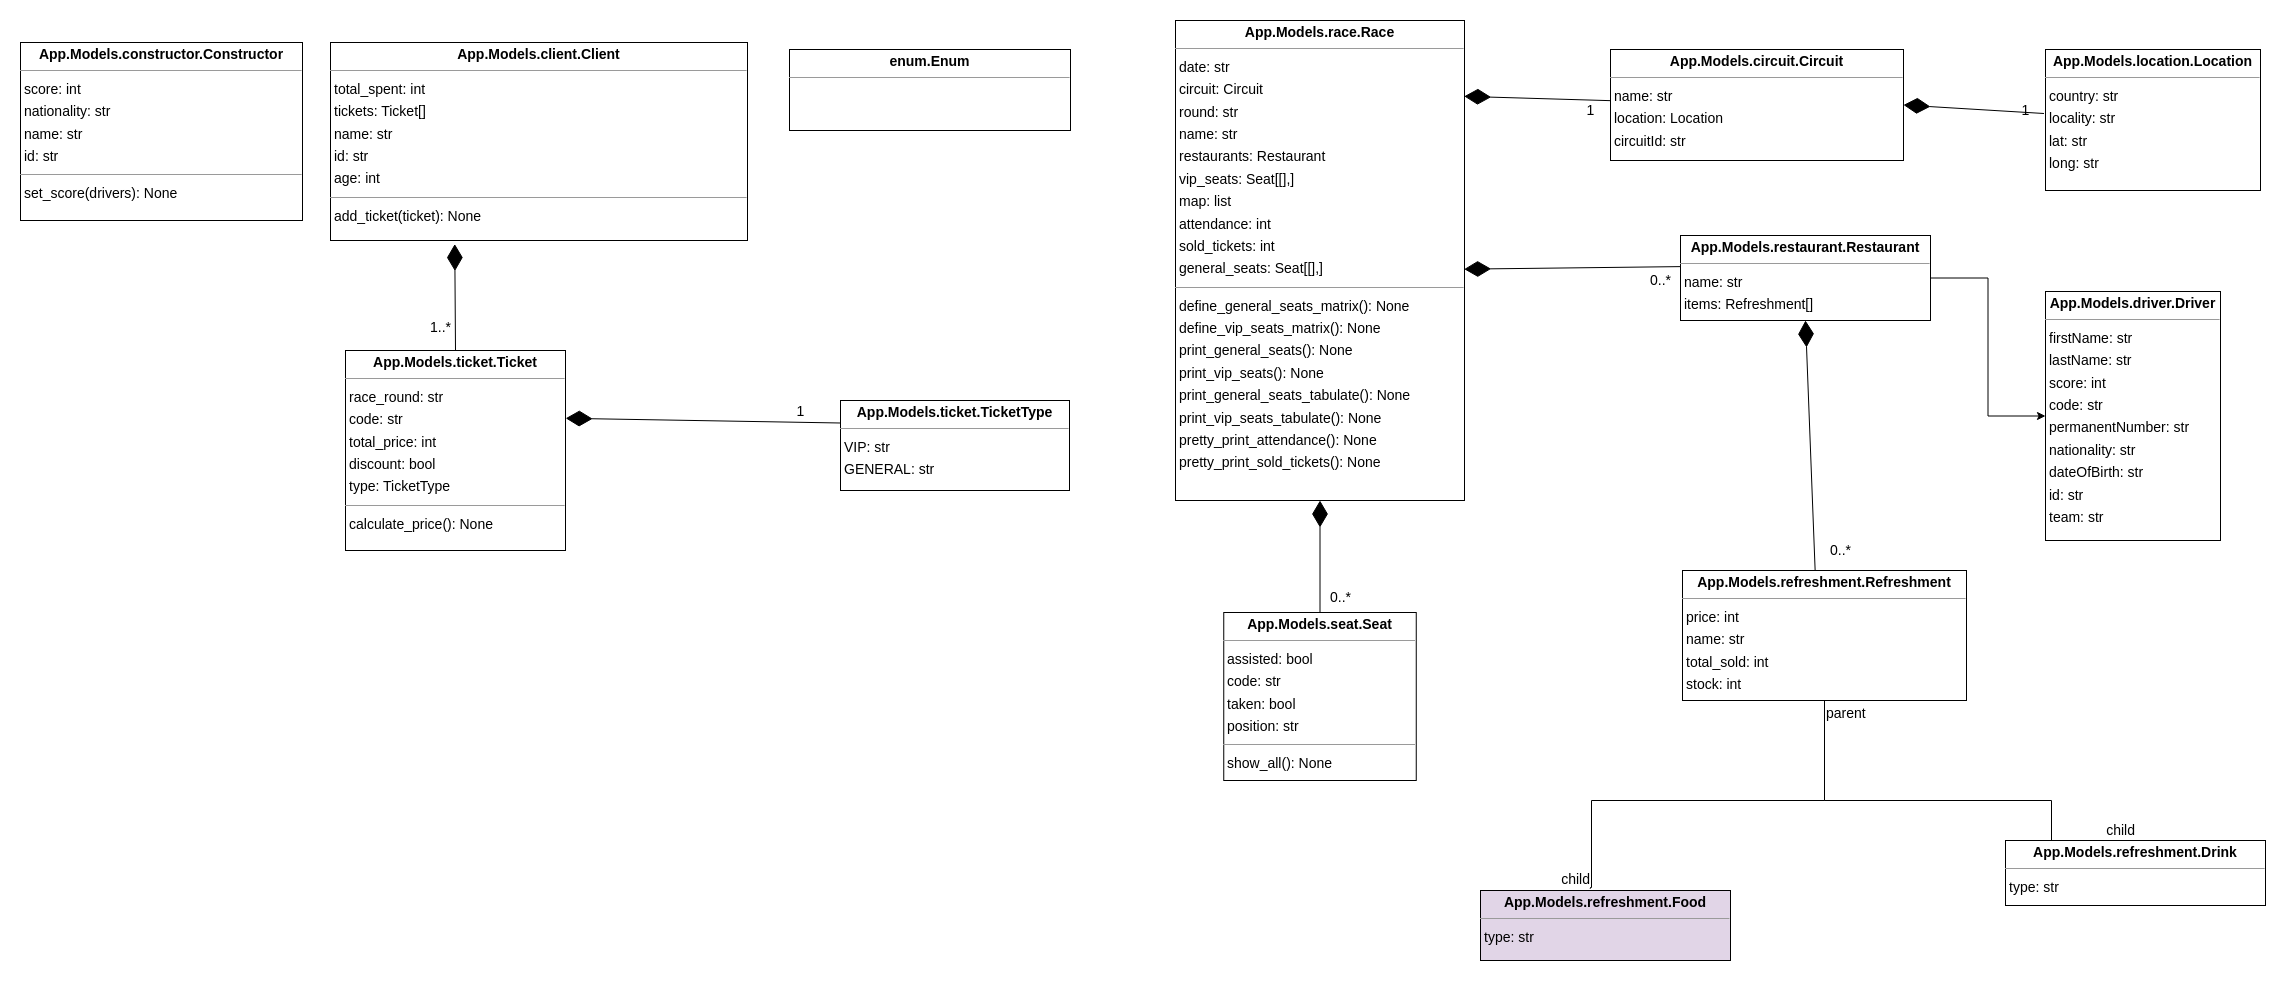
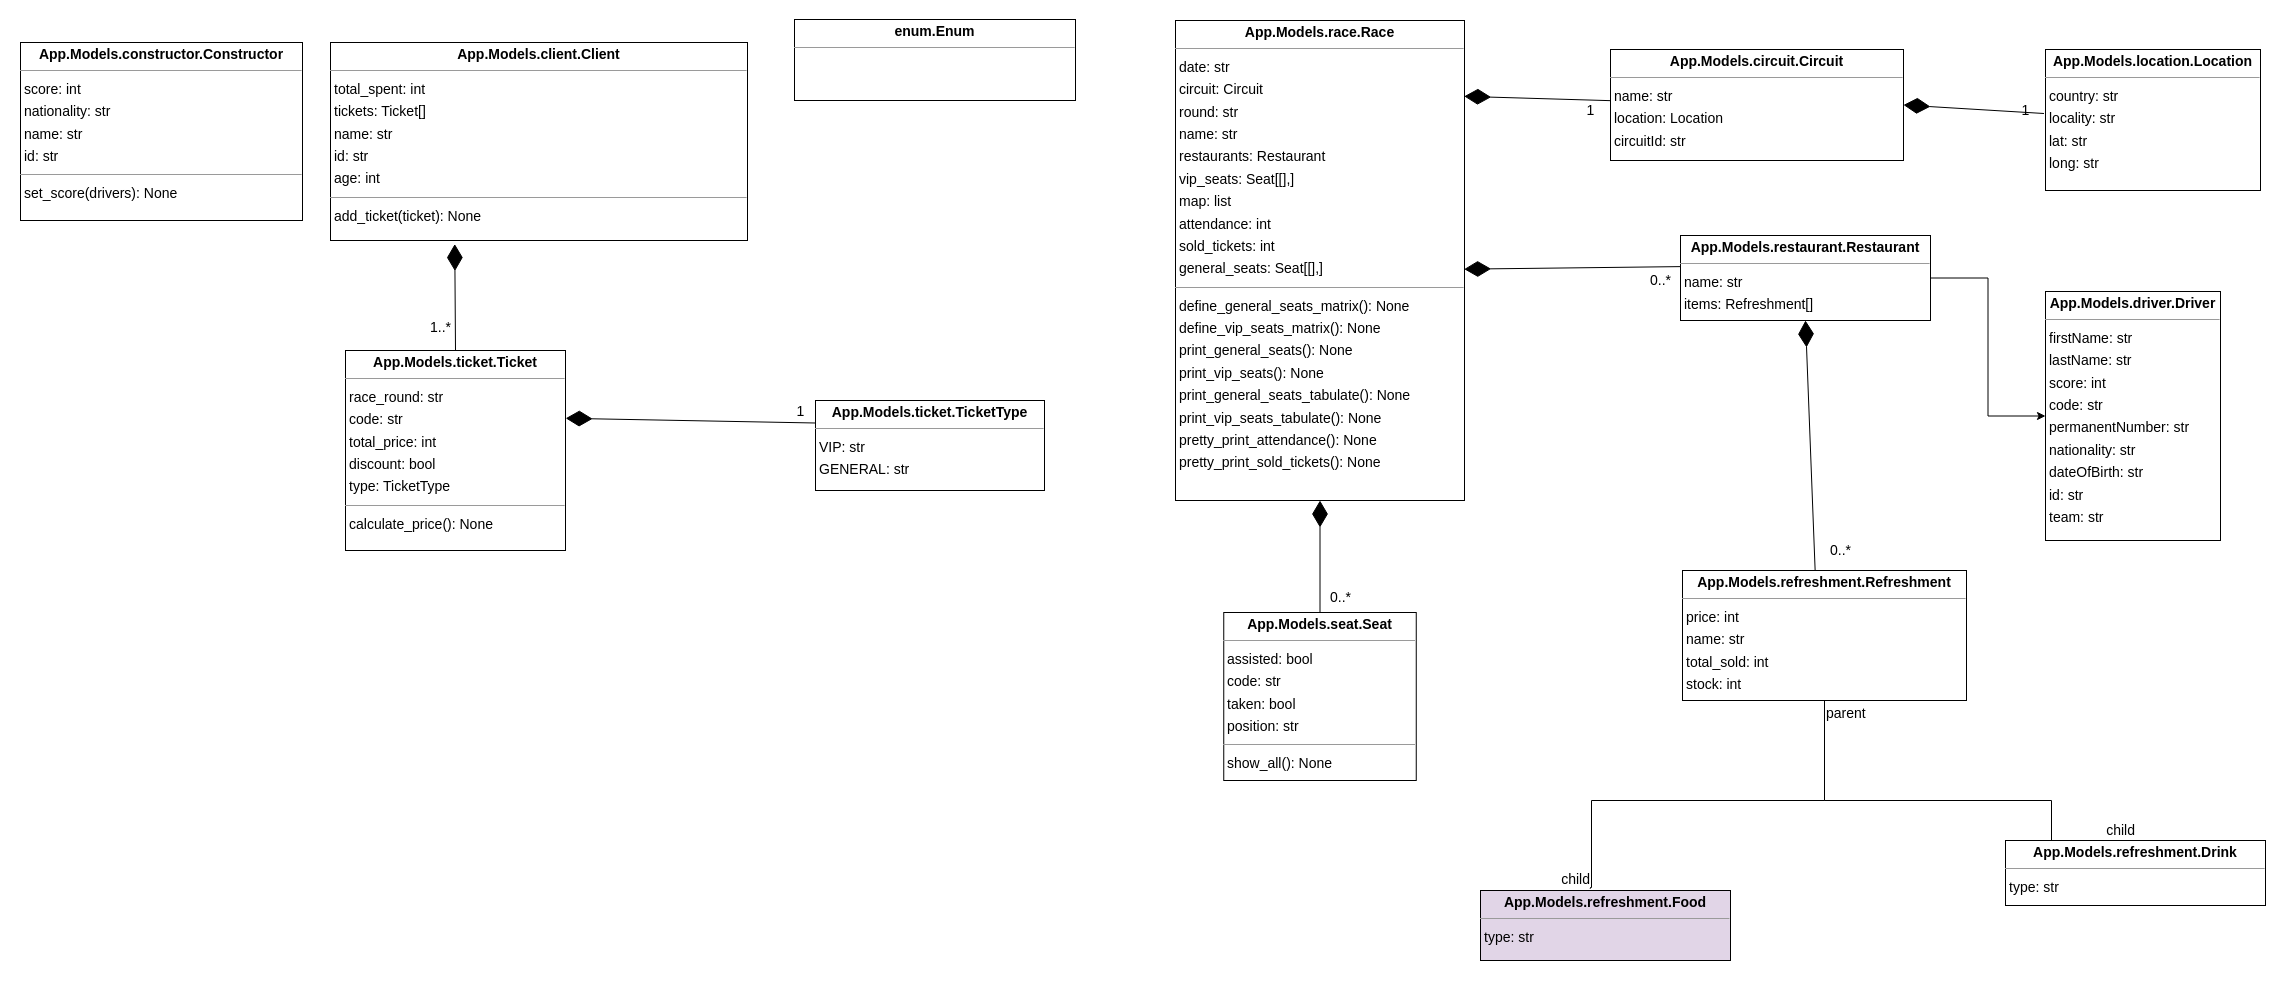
(930, 90) -> (935, 60)
(955, 446) -> (930, 446)
